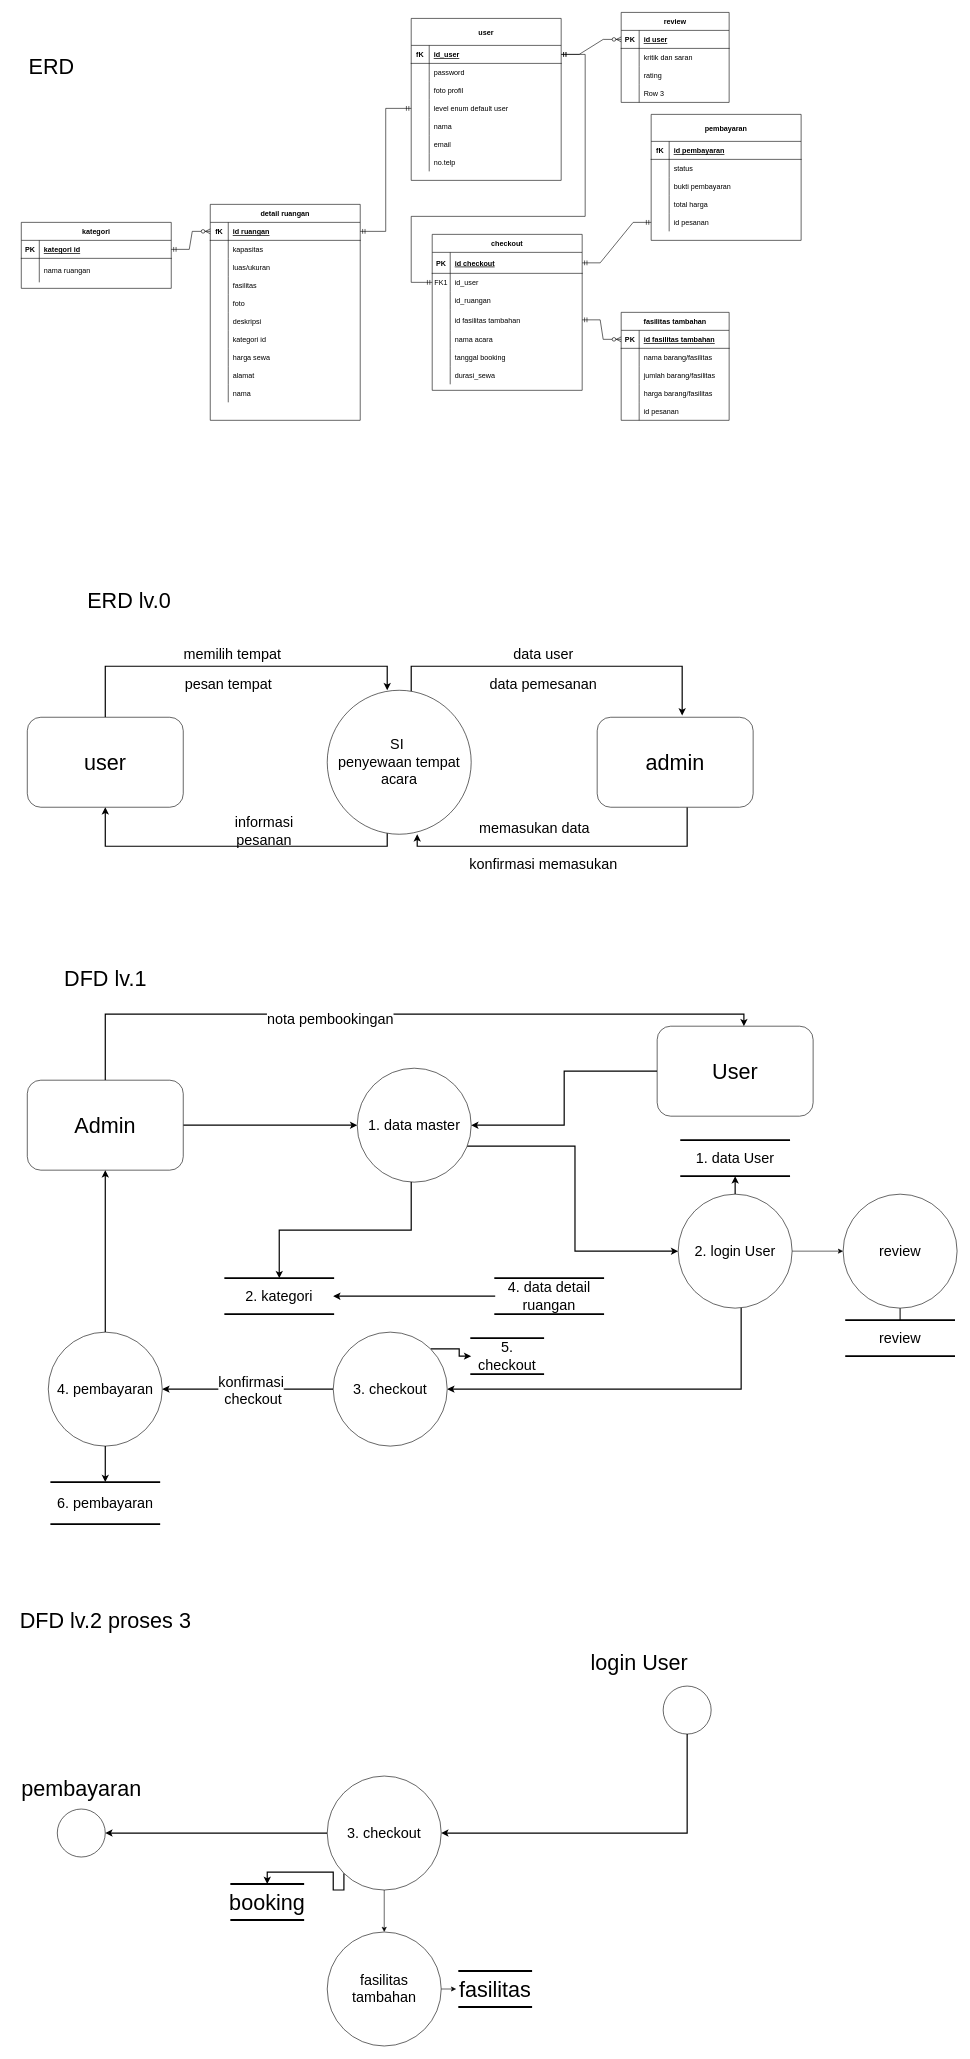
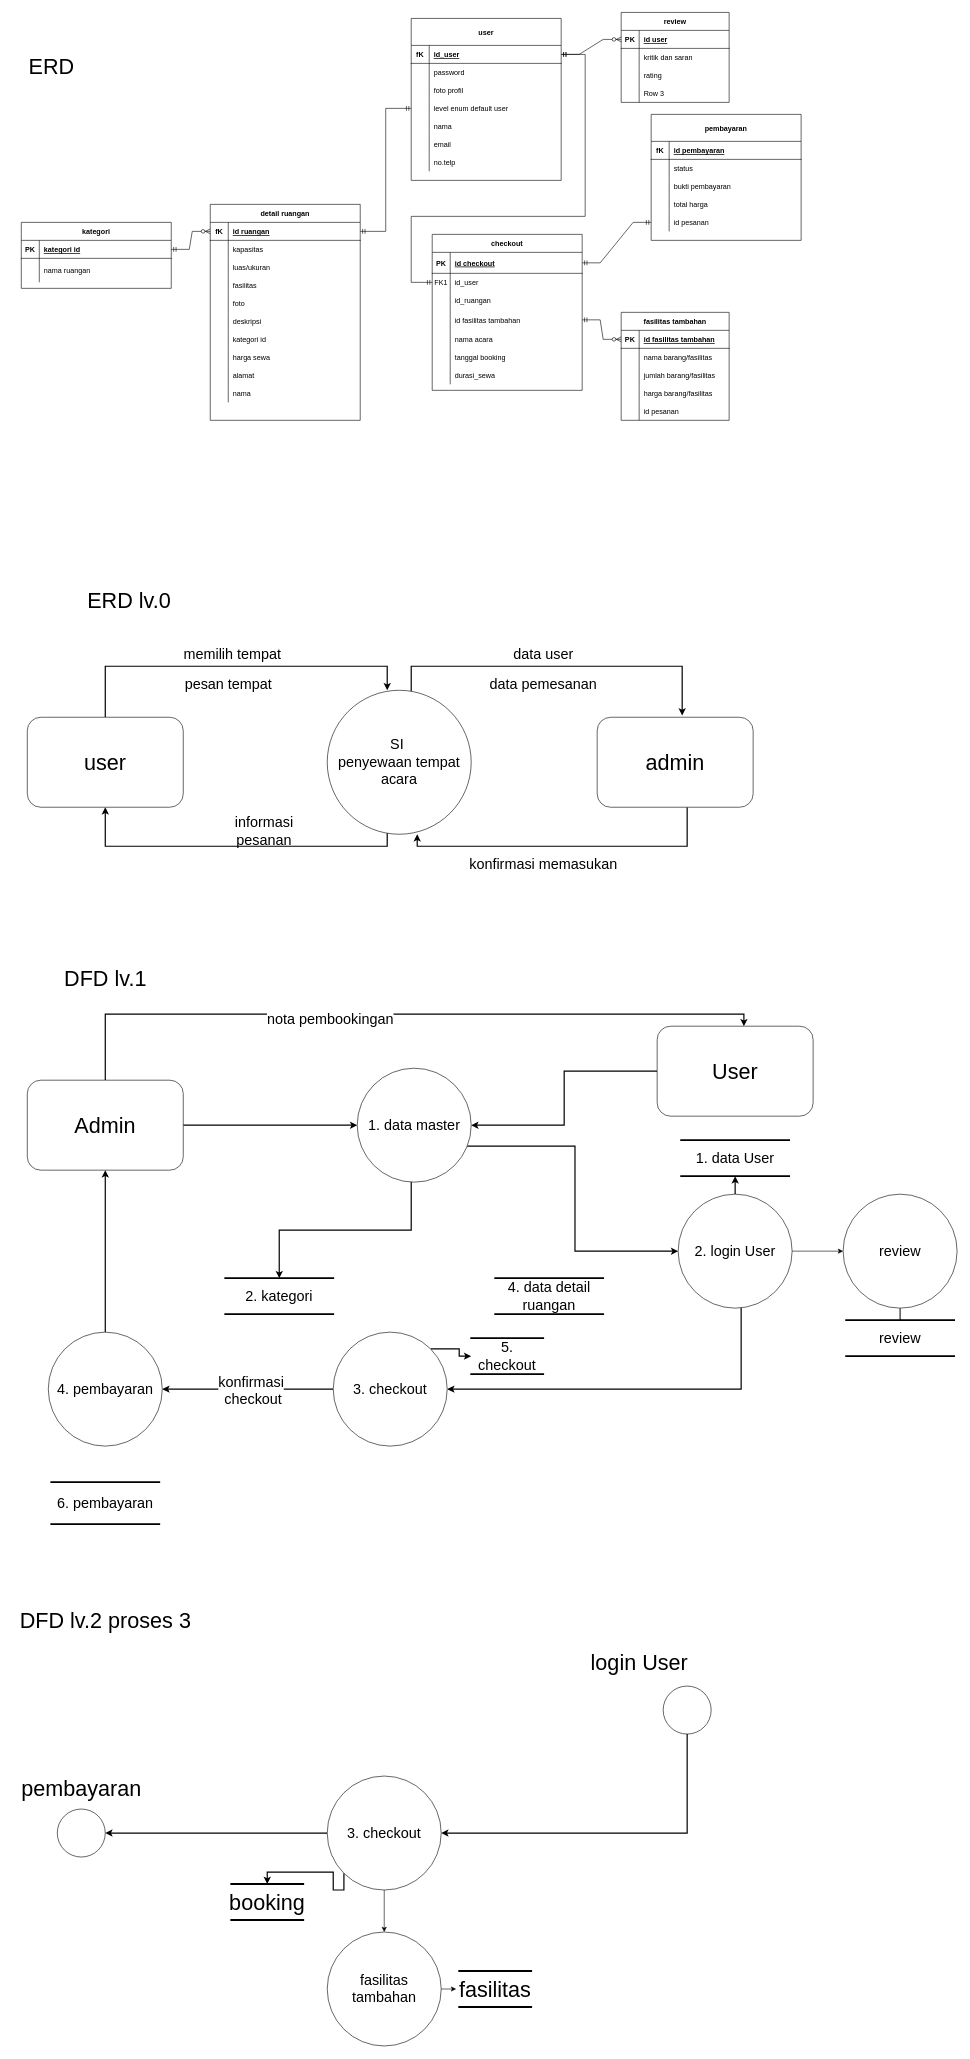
(534, 828) -> none
(417, 1296) -> none
(105, 1461) -> none
